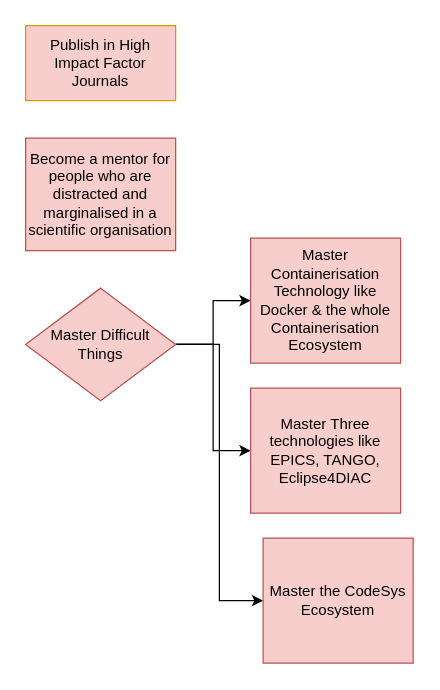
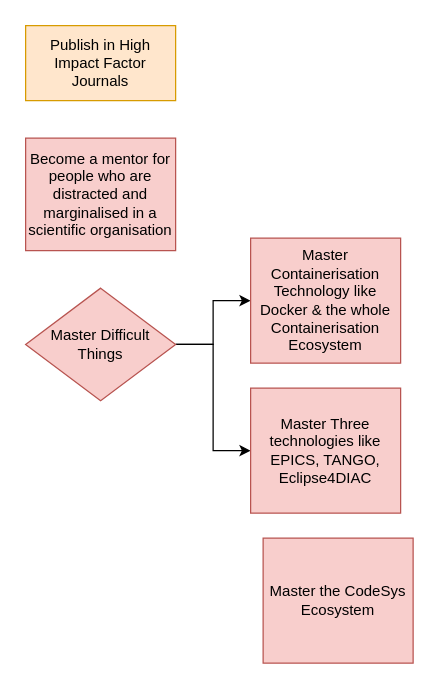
(101, 63) -> (101, 63)
(219, 489) -> none
